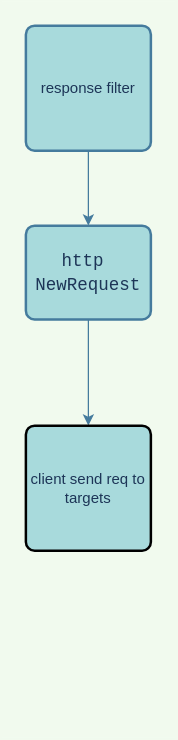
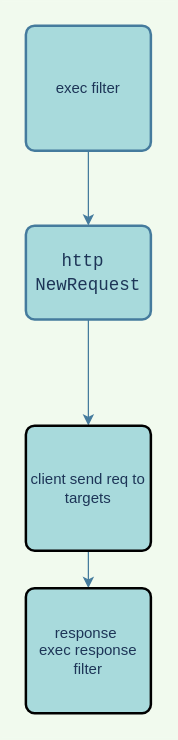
(88, 88) -> (88, 88)
none -> (88, 570)
none -> (88, 651)
